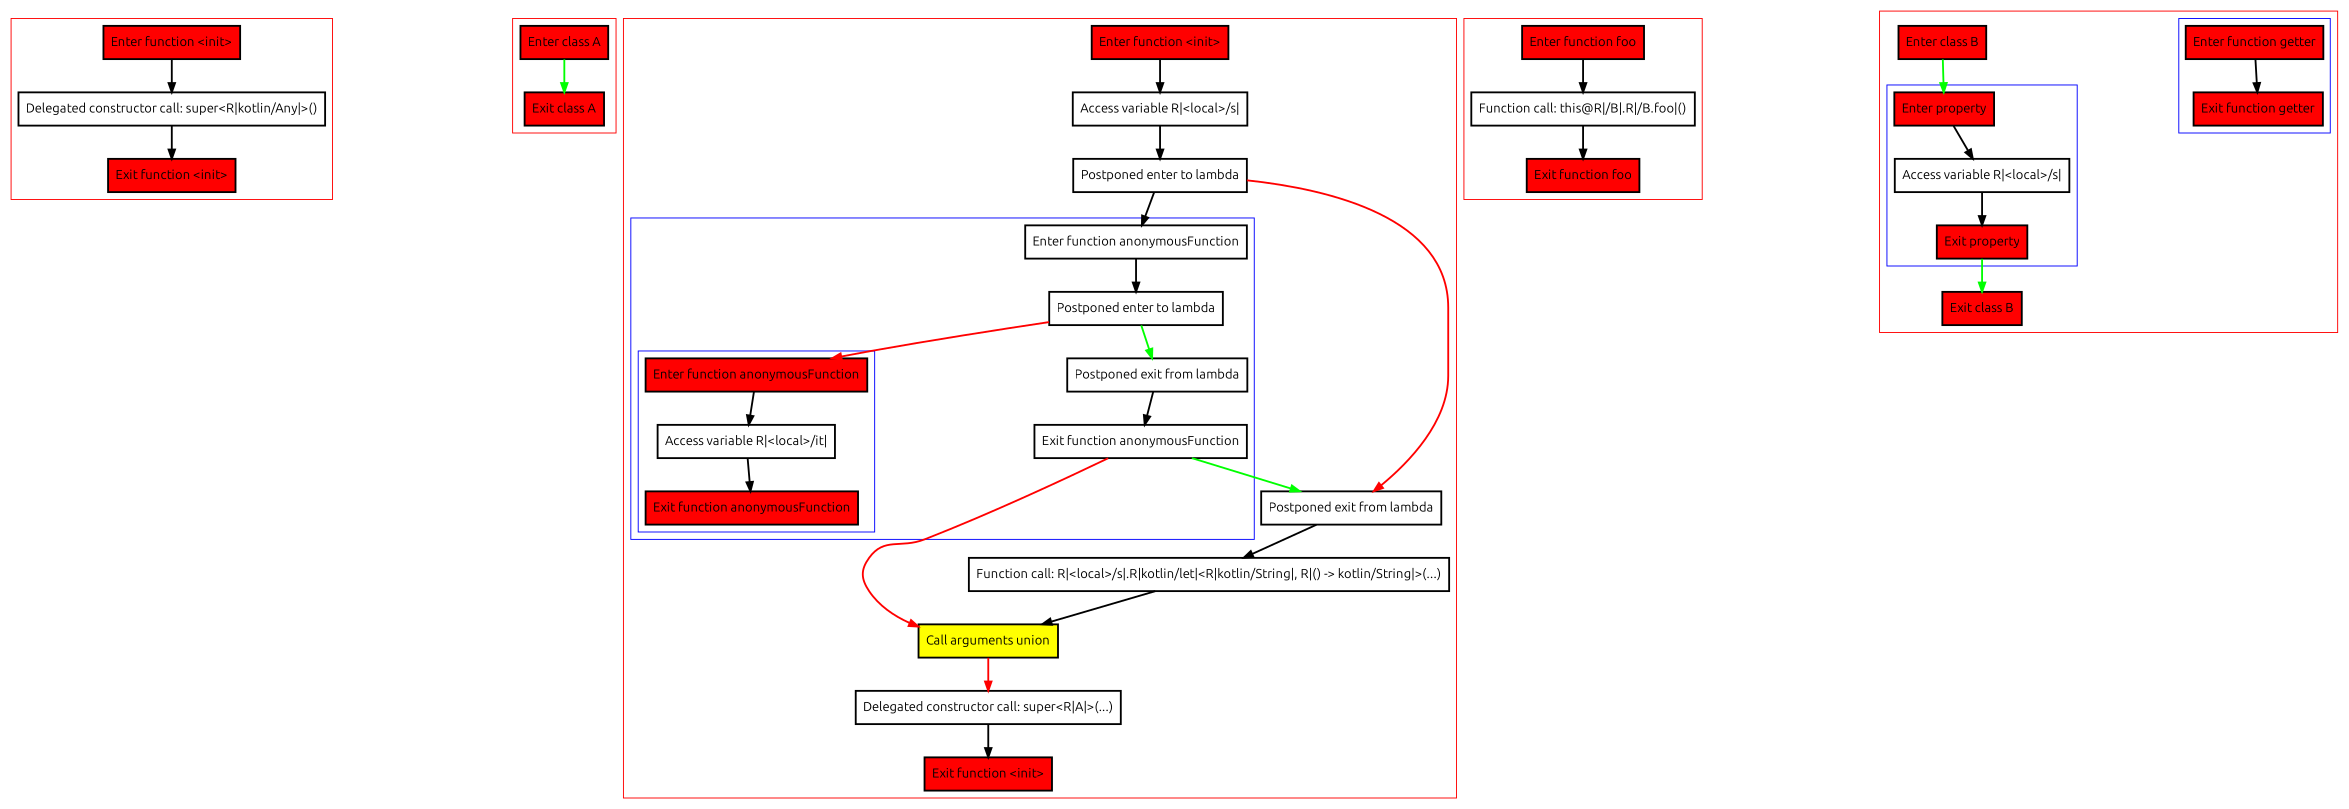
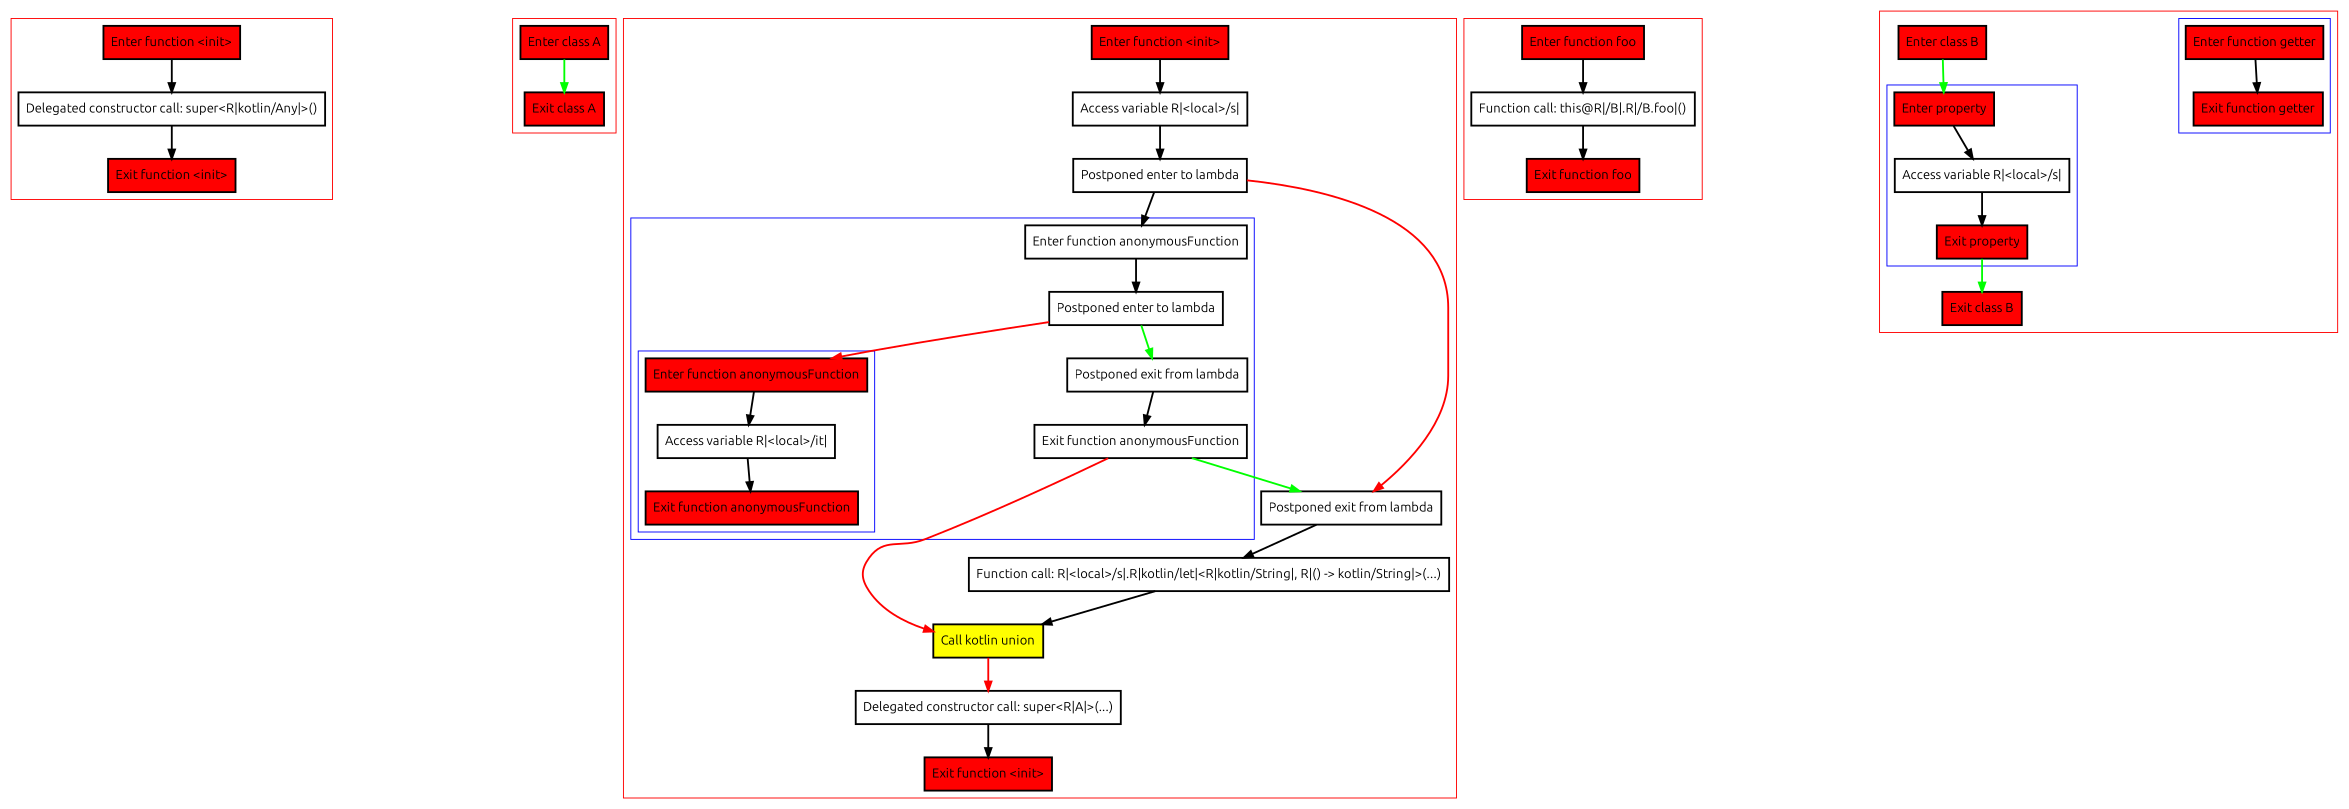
(988, 641) -> (988, 641)
